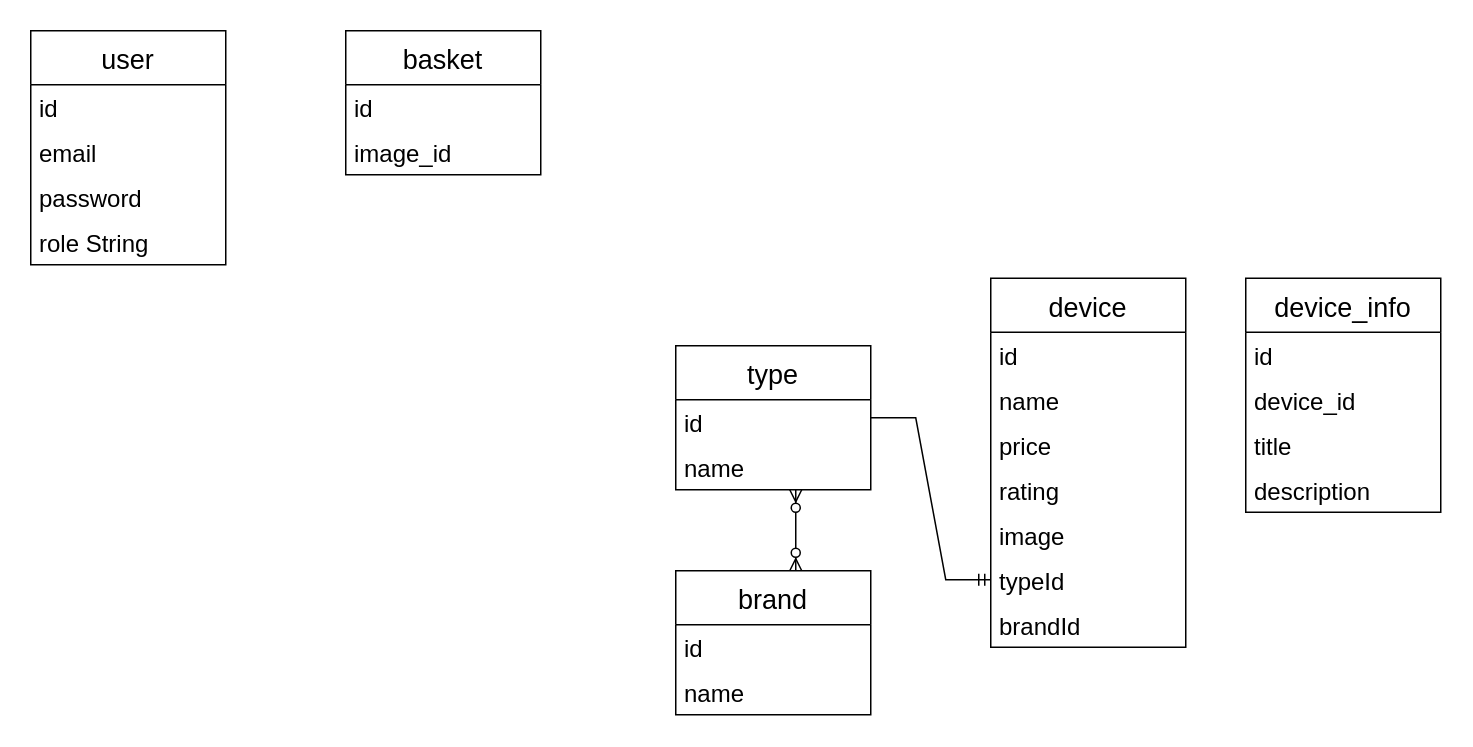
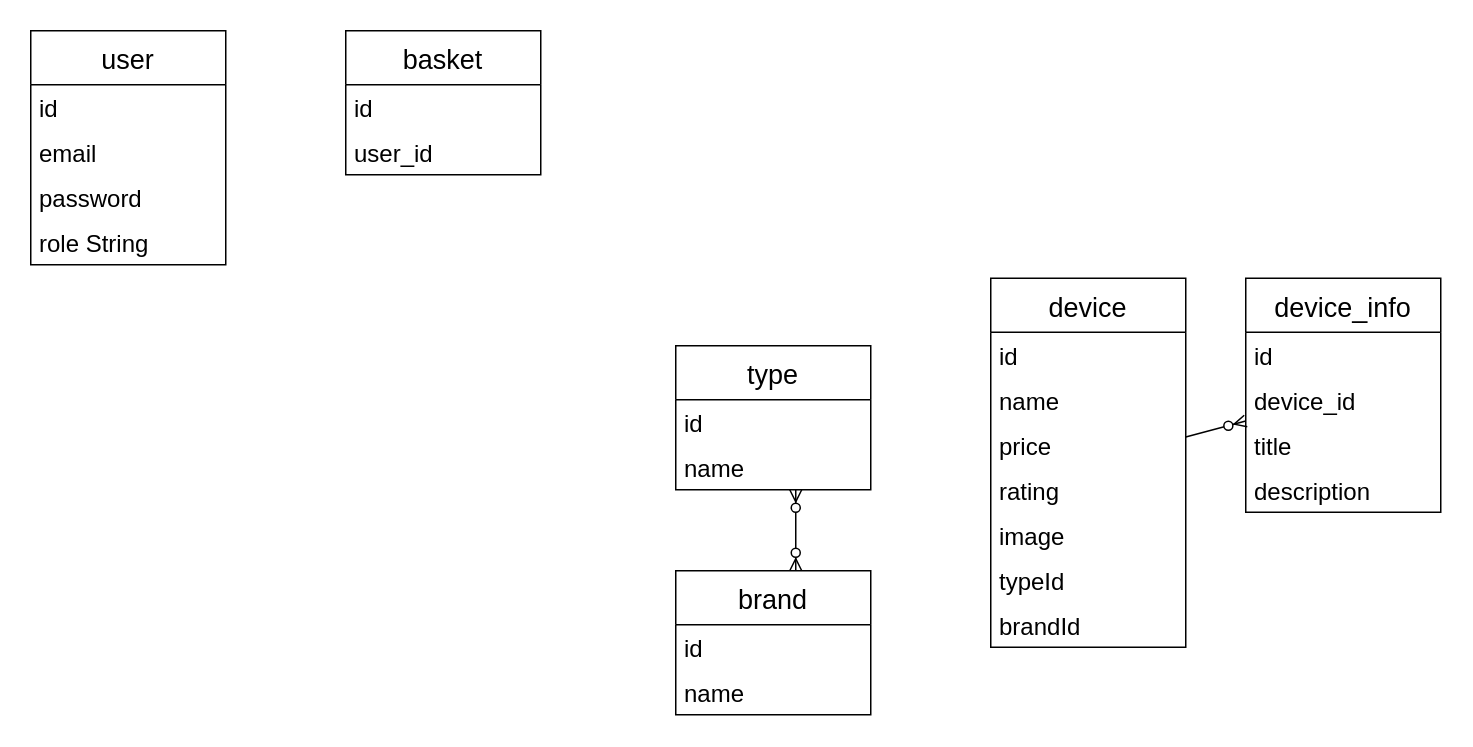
(402, 155) -> (399, 155)
none -> (1215, 429)
(931, 498) -> none
